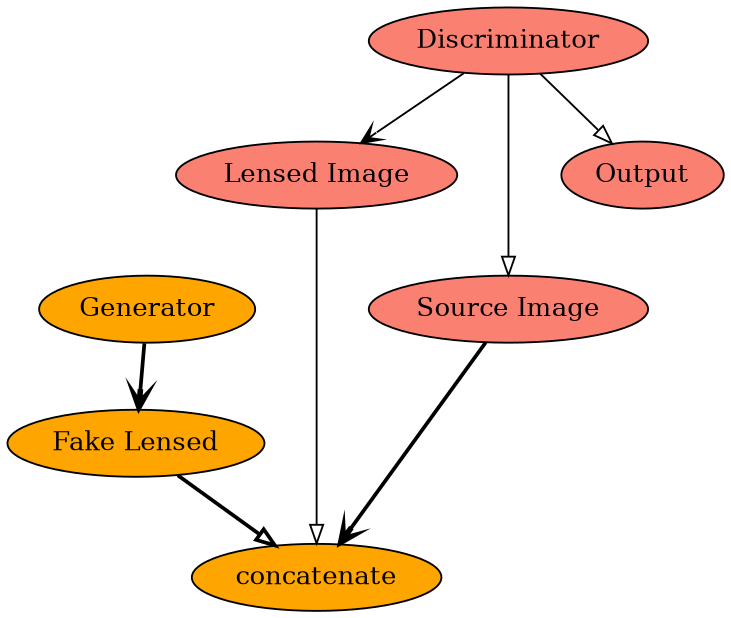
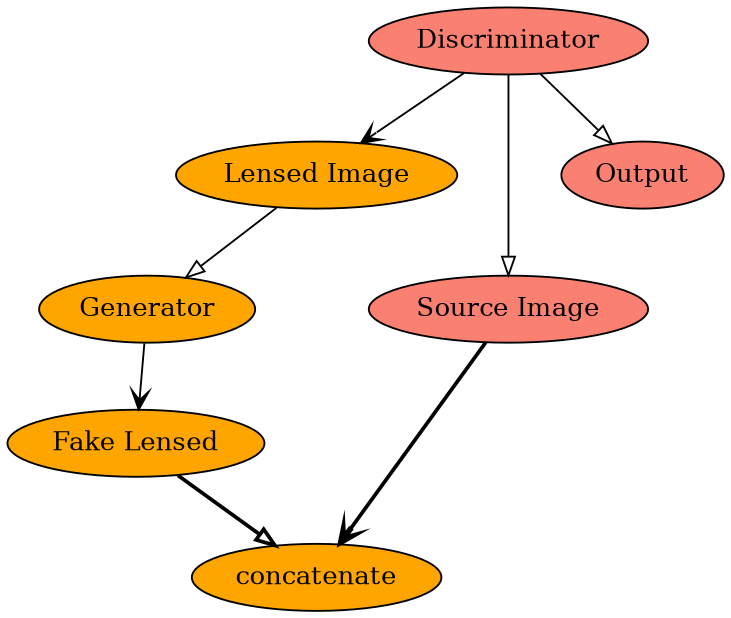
(317, 175) -> (317, 175)
(142, 367) -> (142, 367)
(317, 367) -> (239, 237)
